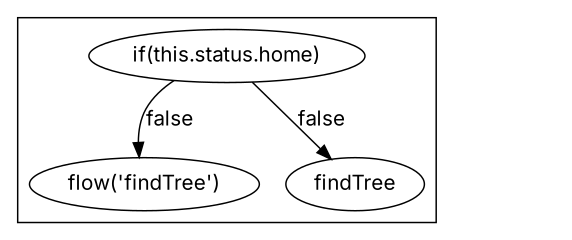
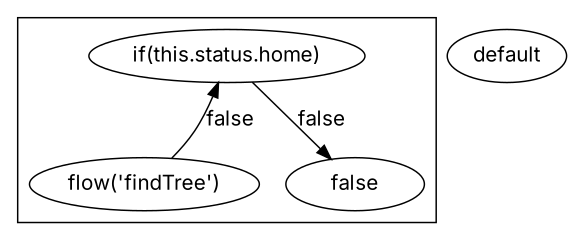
none -> (507, 56)
(147, 107) -> (196, 129)
(355, 184) -> (355, 184)
